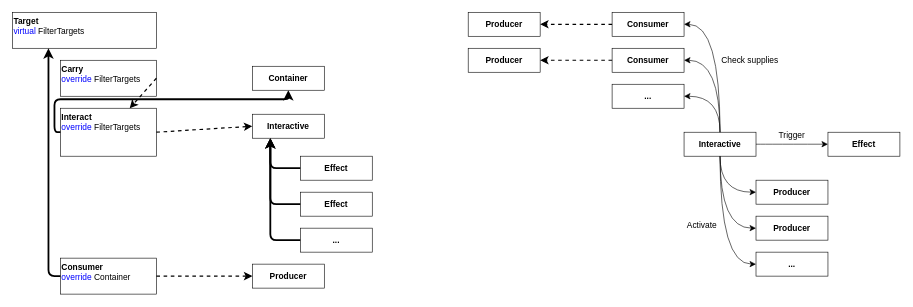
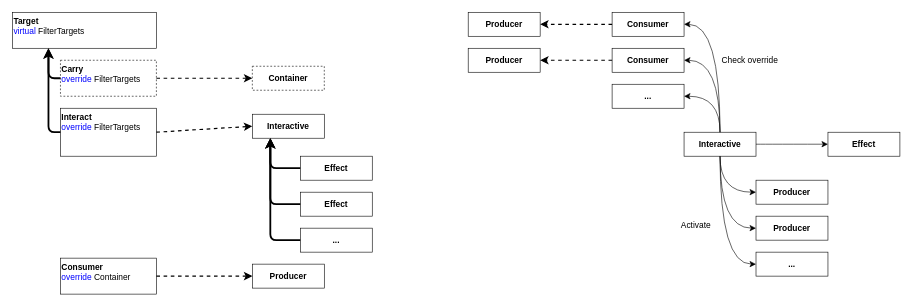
(750, 60) -> (750, 60)
none -> (55, 78)
(108, 78) -> (108, 78)
(288, 78) -> (288, 78)
(145, 91) -> (201, 78)
(156, 99) -> (53, 132)
(792, 135) -> none
(48, 209) -> none
(702, 225) -> (696, 225)
